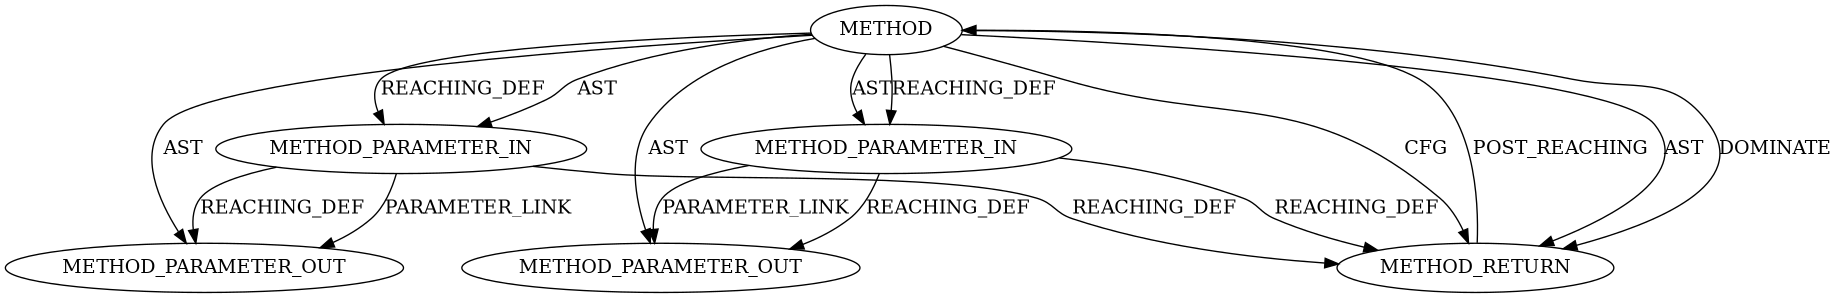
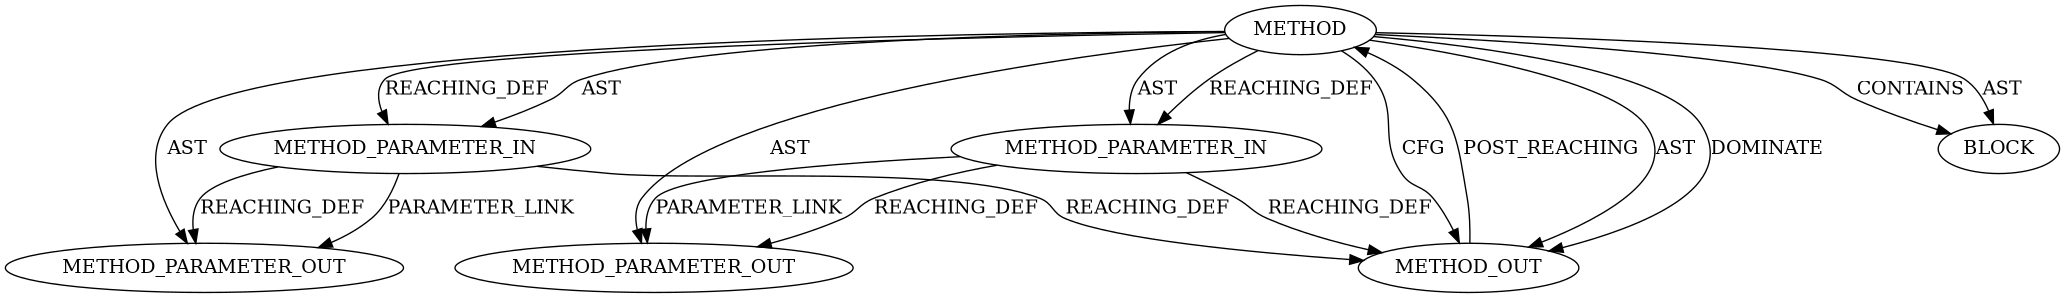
none -> (1999, 149)
(1475, 268) -> (1469, 268)
